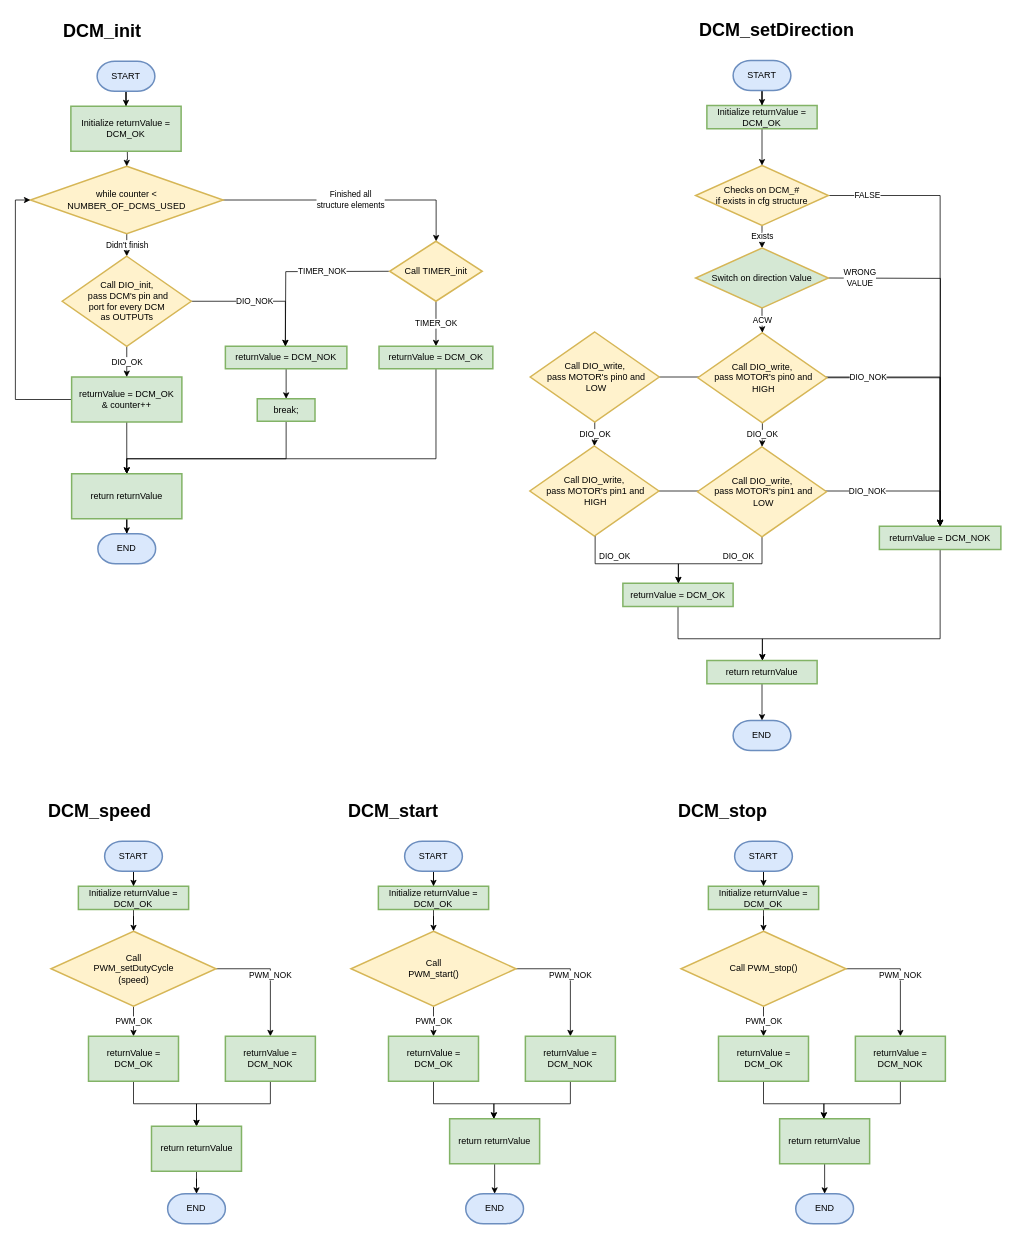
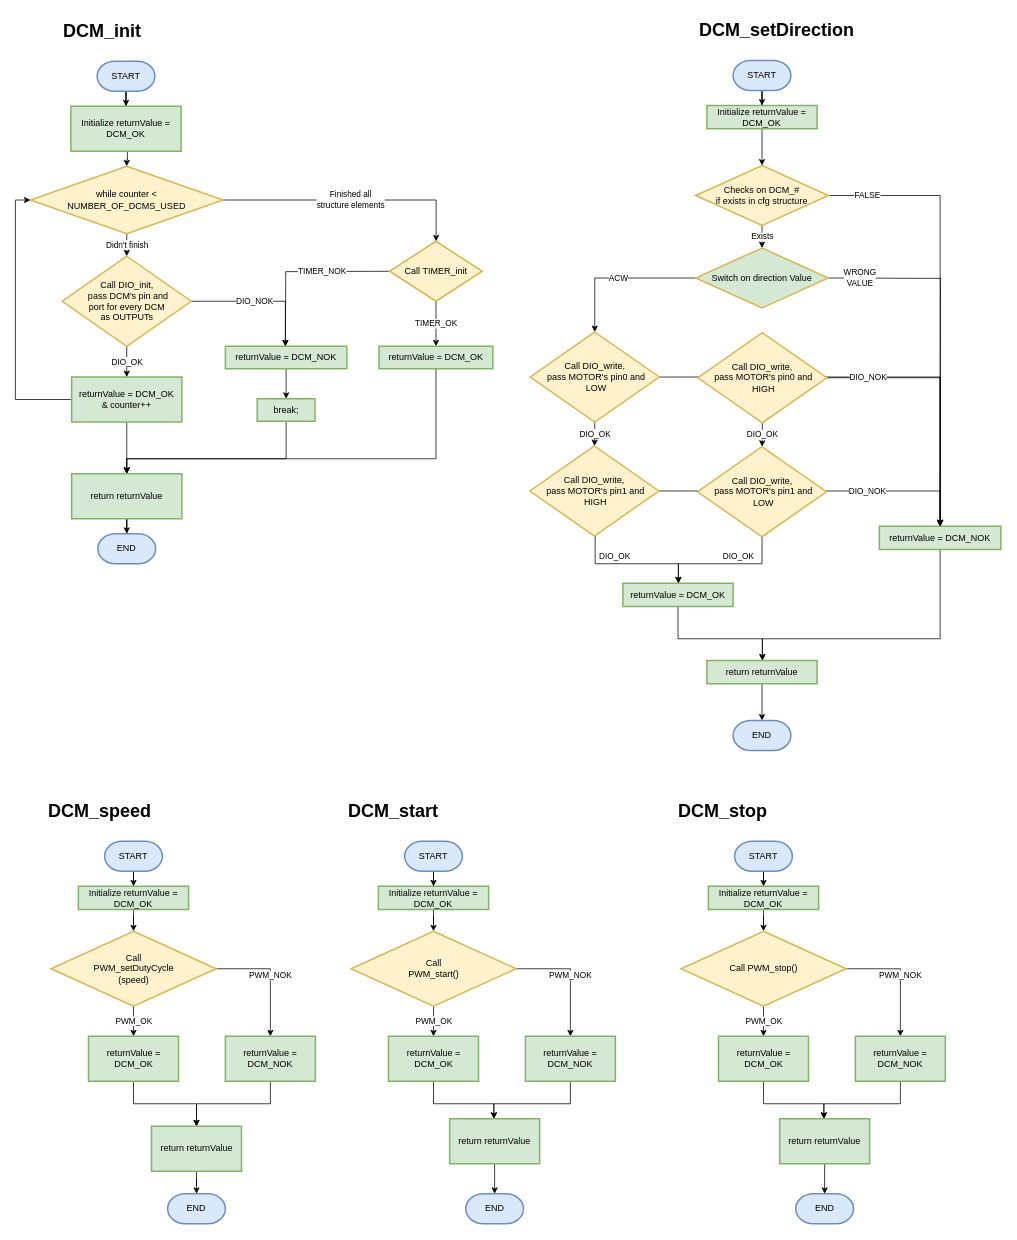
(762, 321) -> (595, 302)
